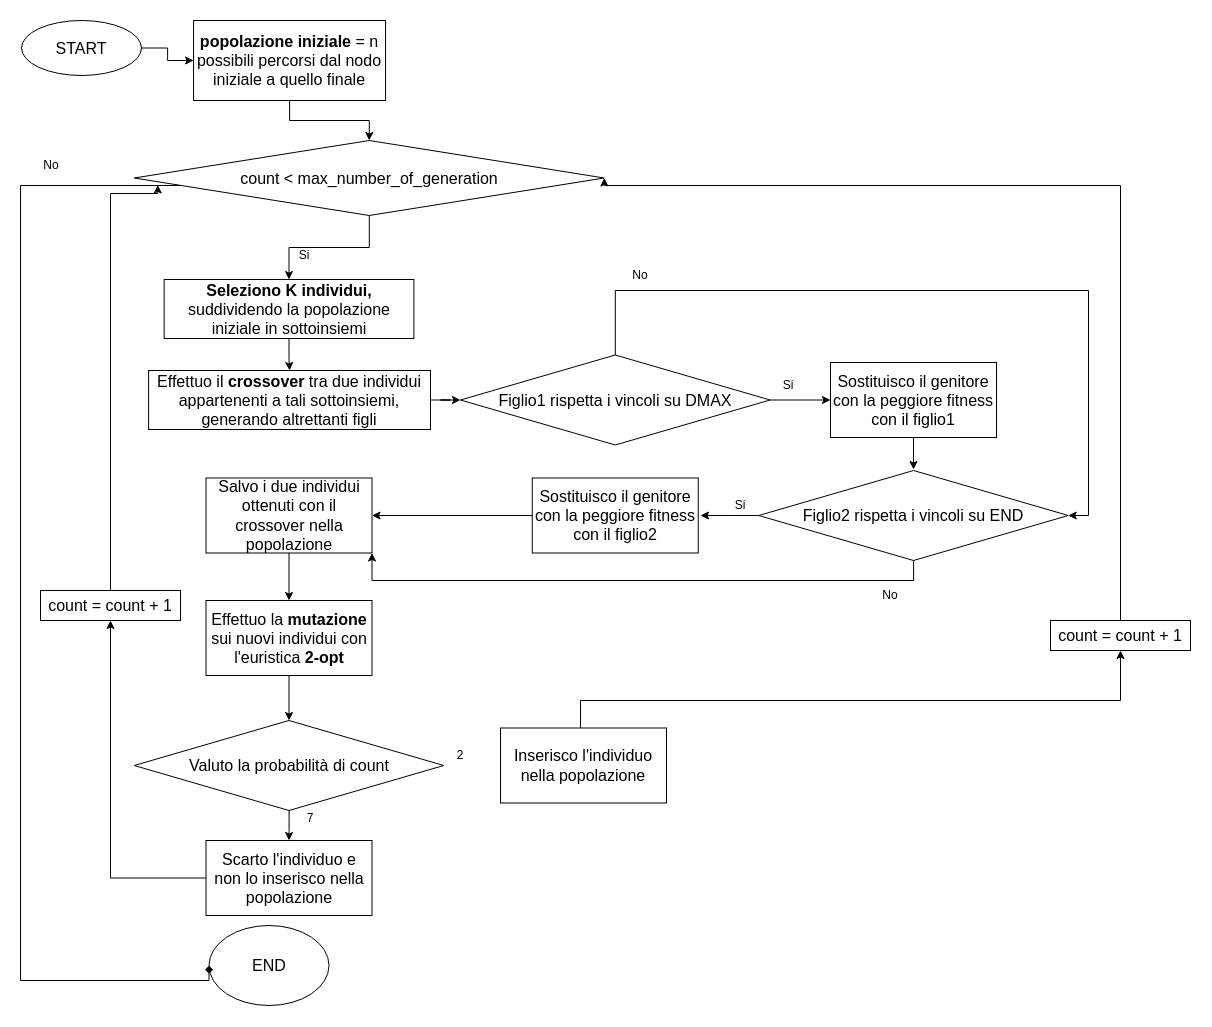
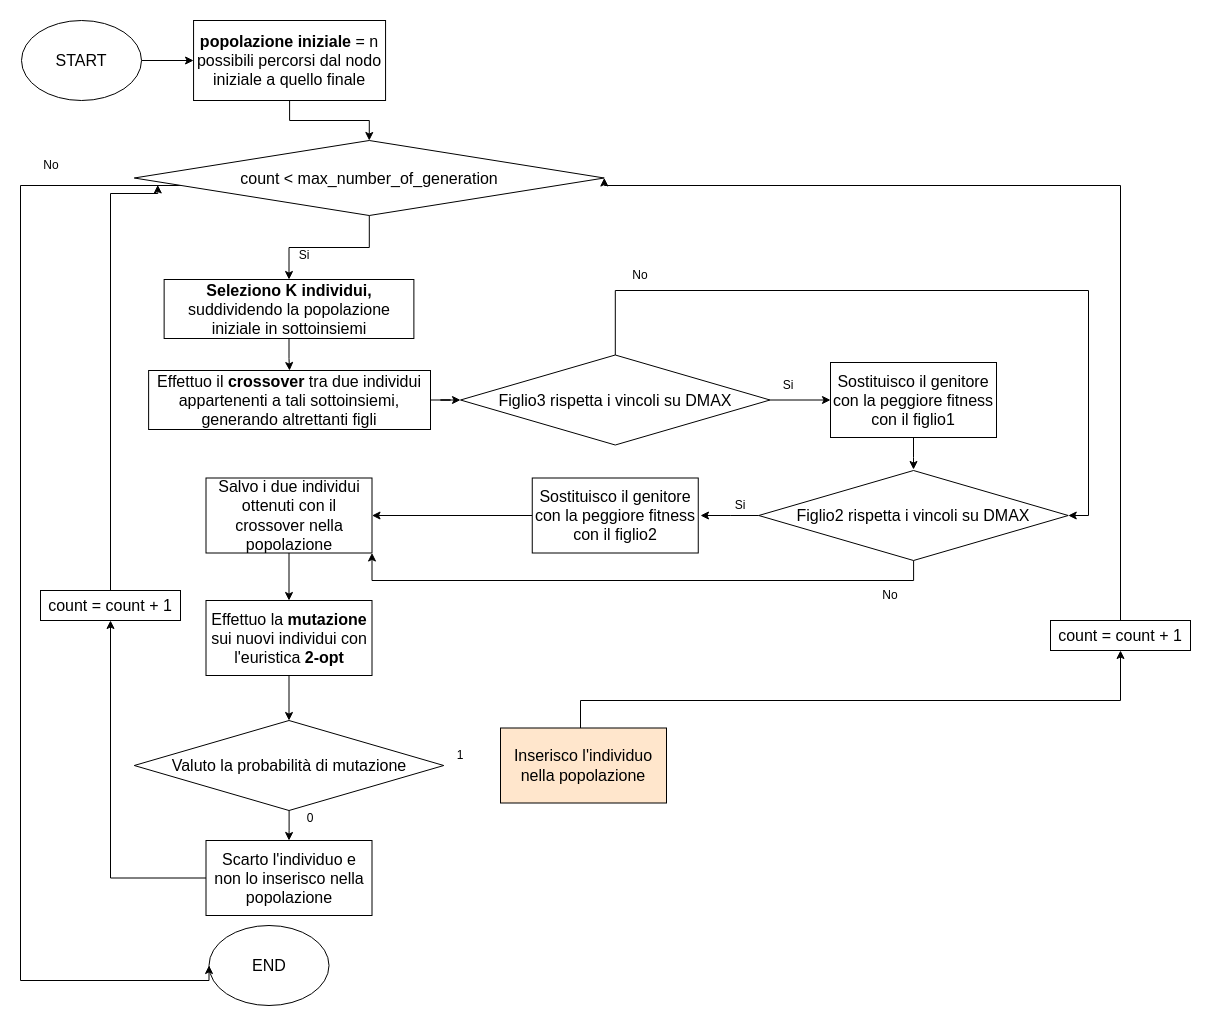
(82, 48) -> (82, 61)
(616, 401) -> (616, 401)
(914, 516) -> (914, 516)
(461, 756) -> (461, 756)
(290, 766) -> (290, 766)
(584, 766) -> (584, 766)
(311, 819) -> (311, 819)
(209, 974) -> (209, 974)
